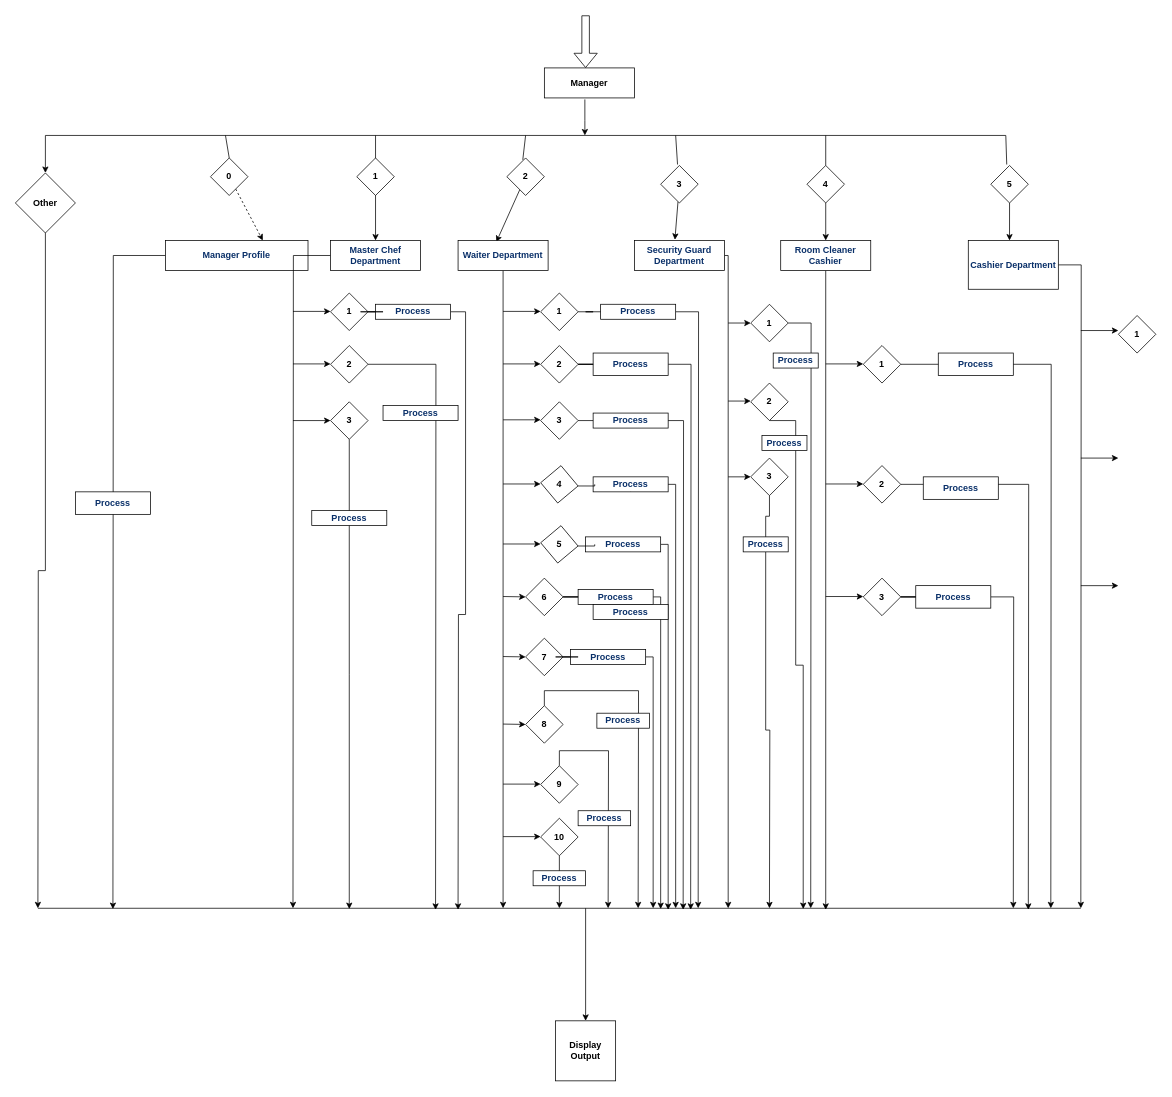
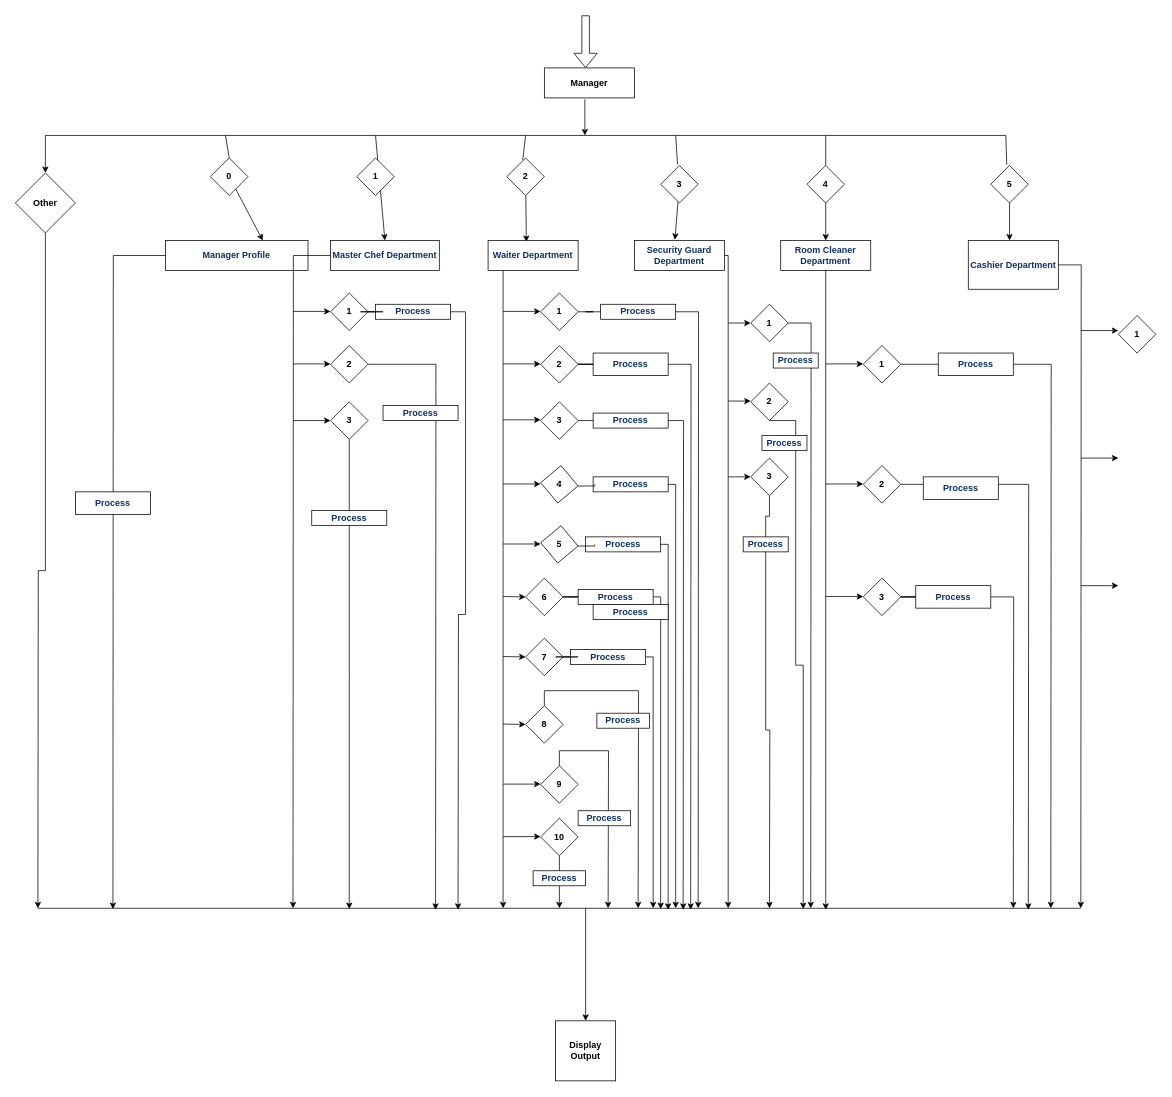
(247, 211) -> (247, 211)
(375, 255) -> (385, 255)
(503, 255) -> (533, 255)
(825, 255) -> (825, 255)
